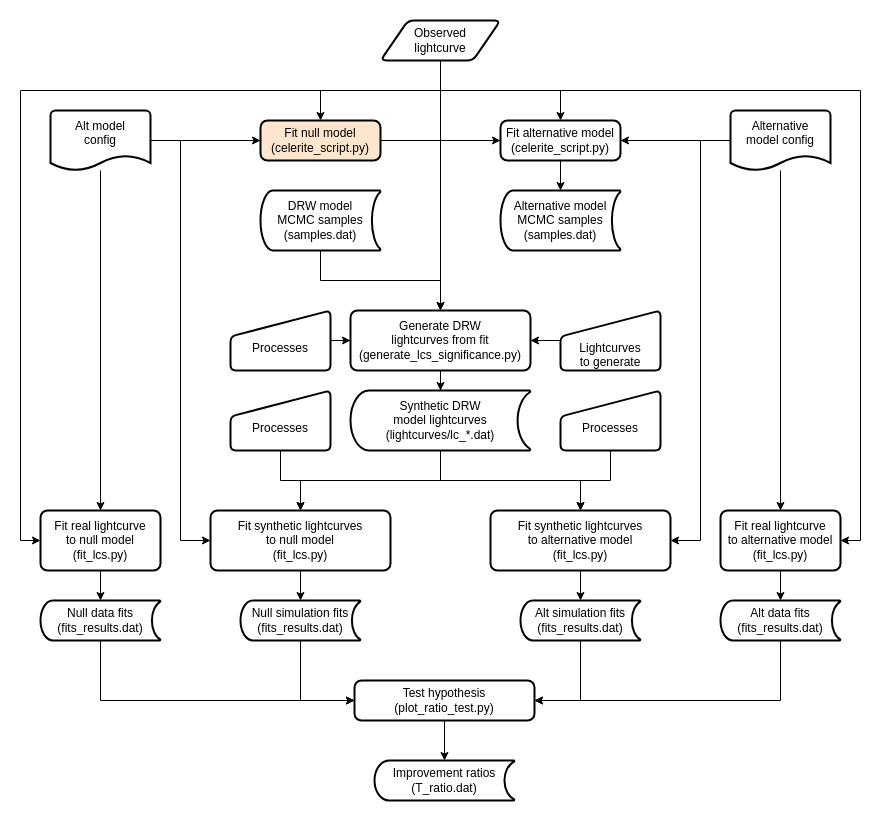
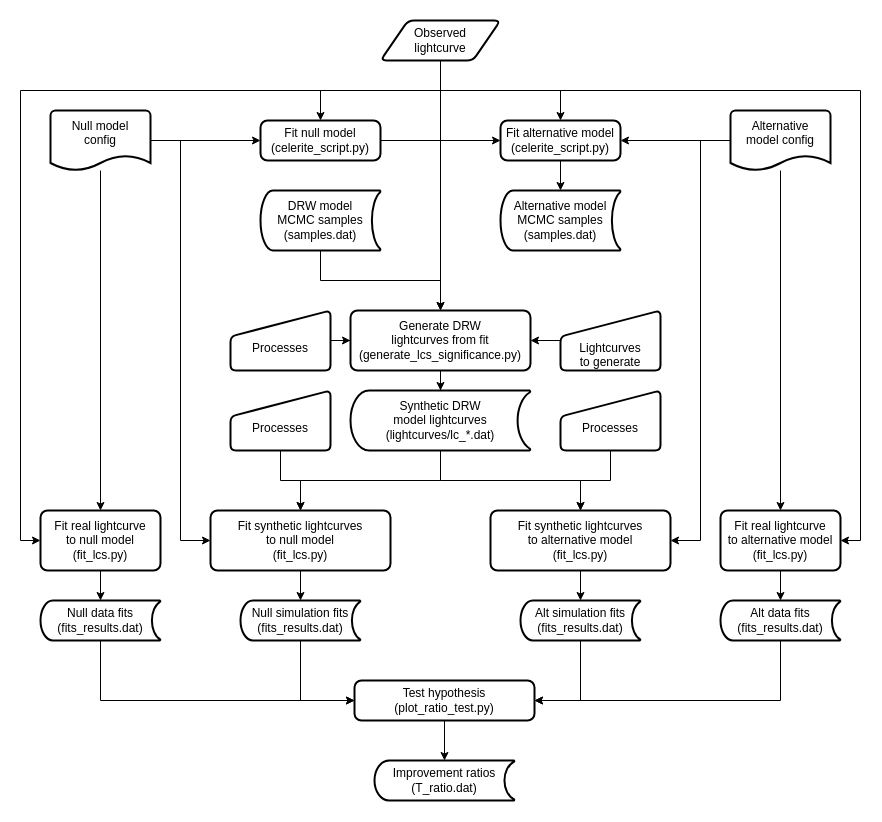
(101, 141) -> (101, 141)
(321, 141) -> (321, 141)
